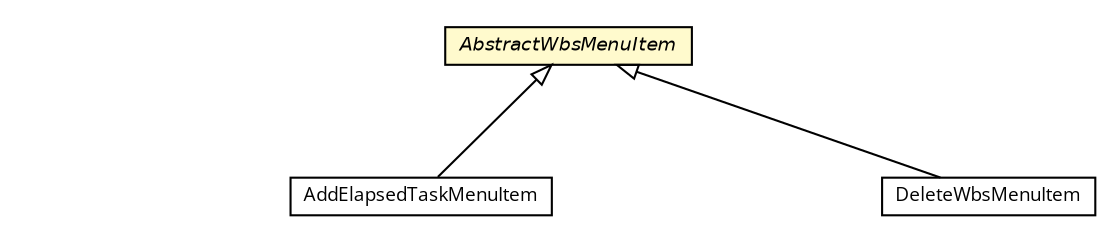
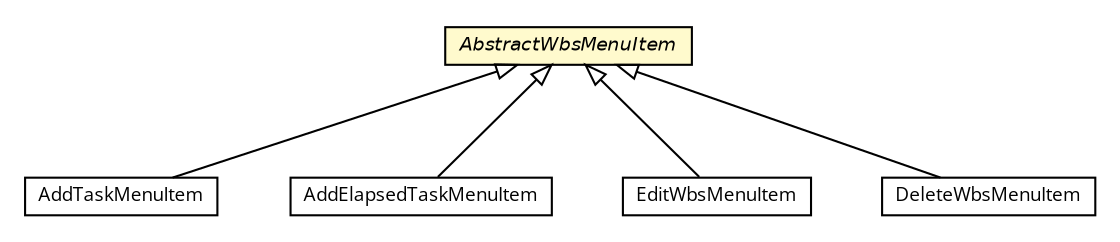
none -> (121, 196)
none -> (717, 196)
